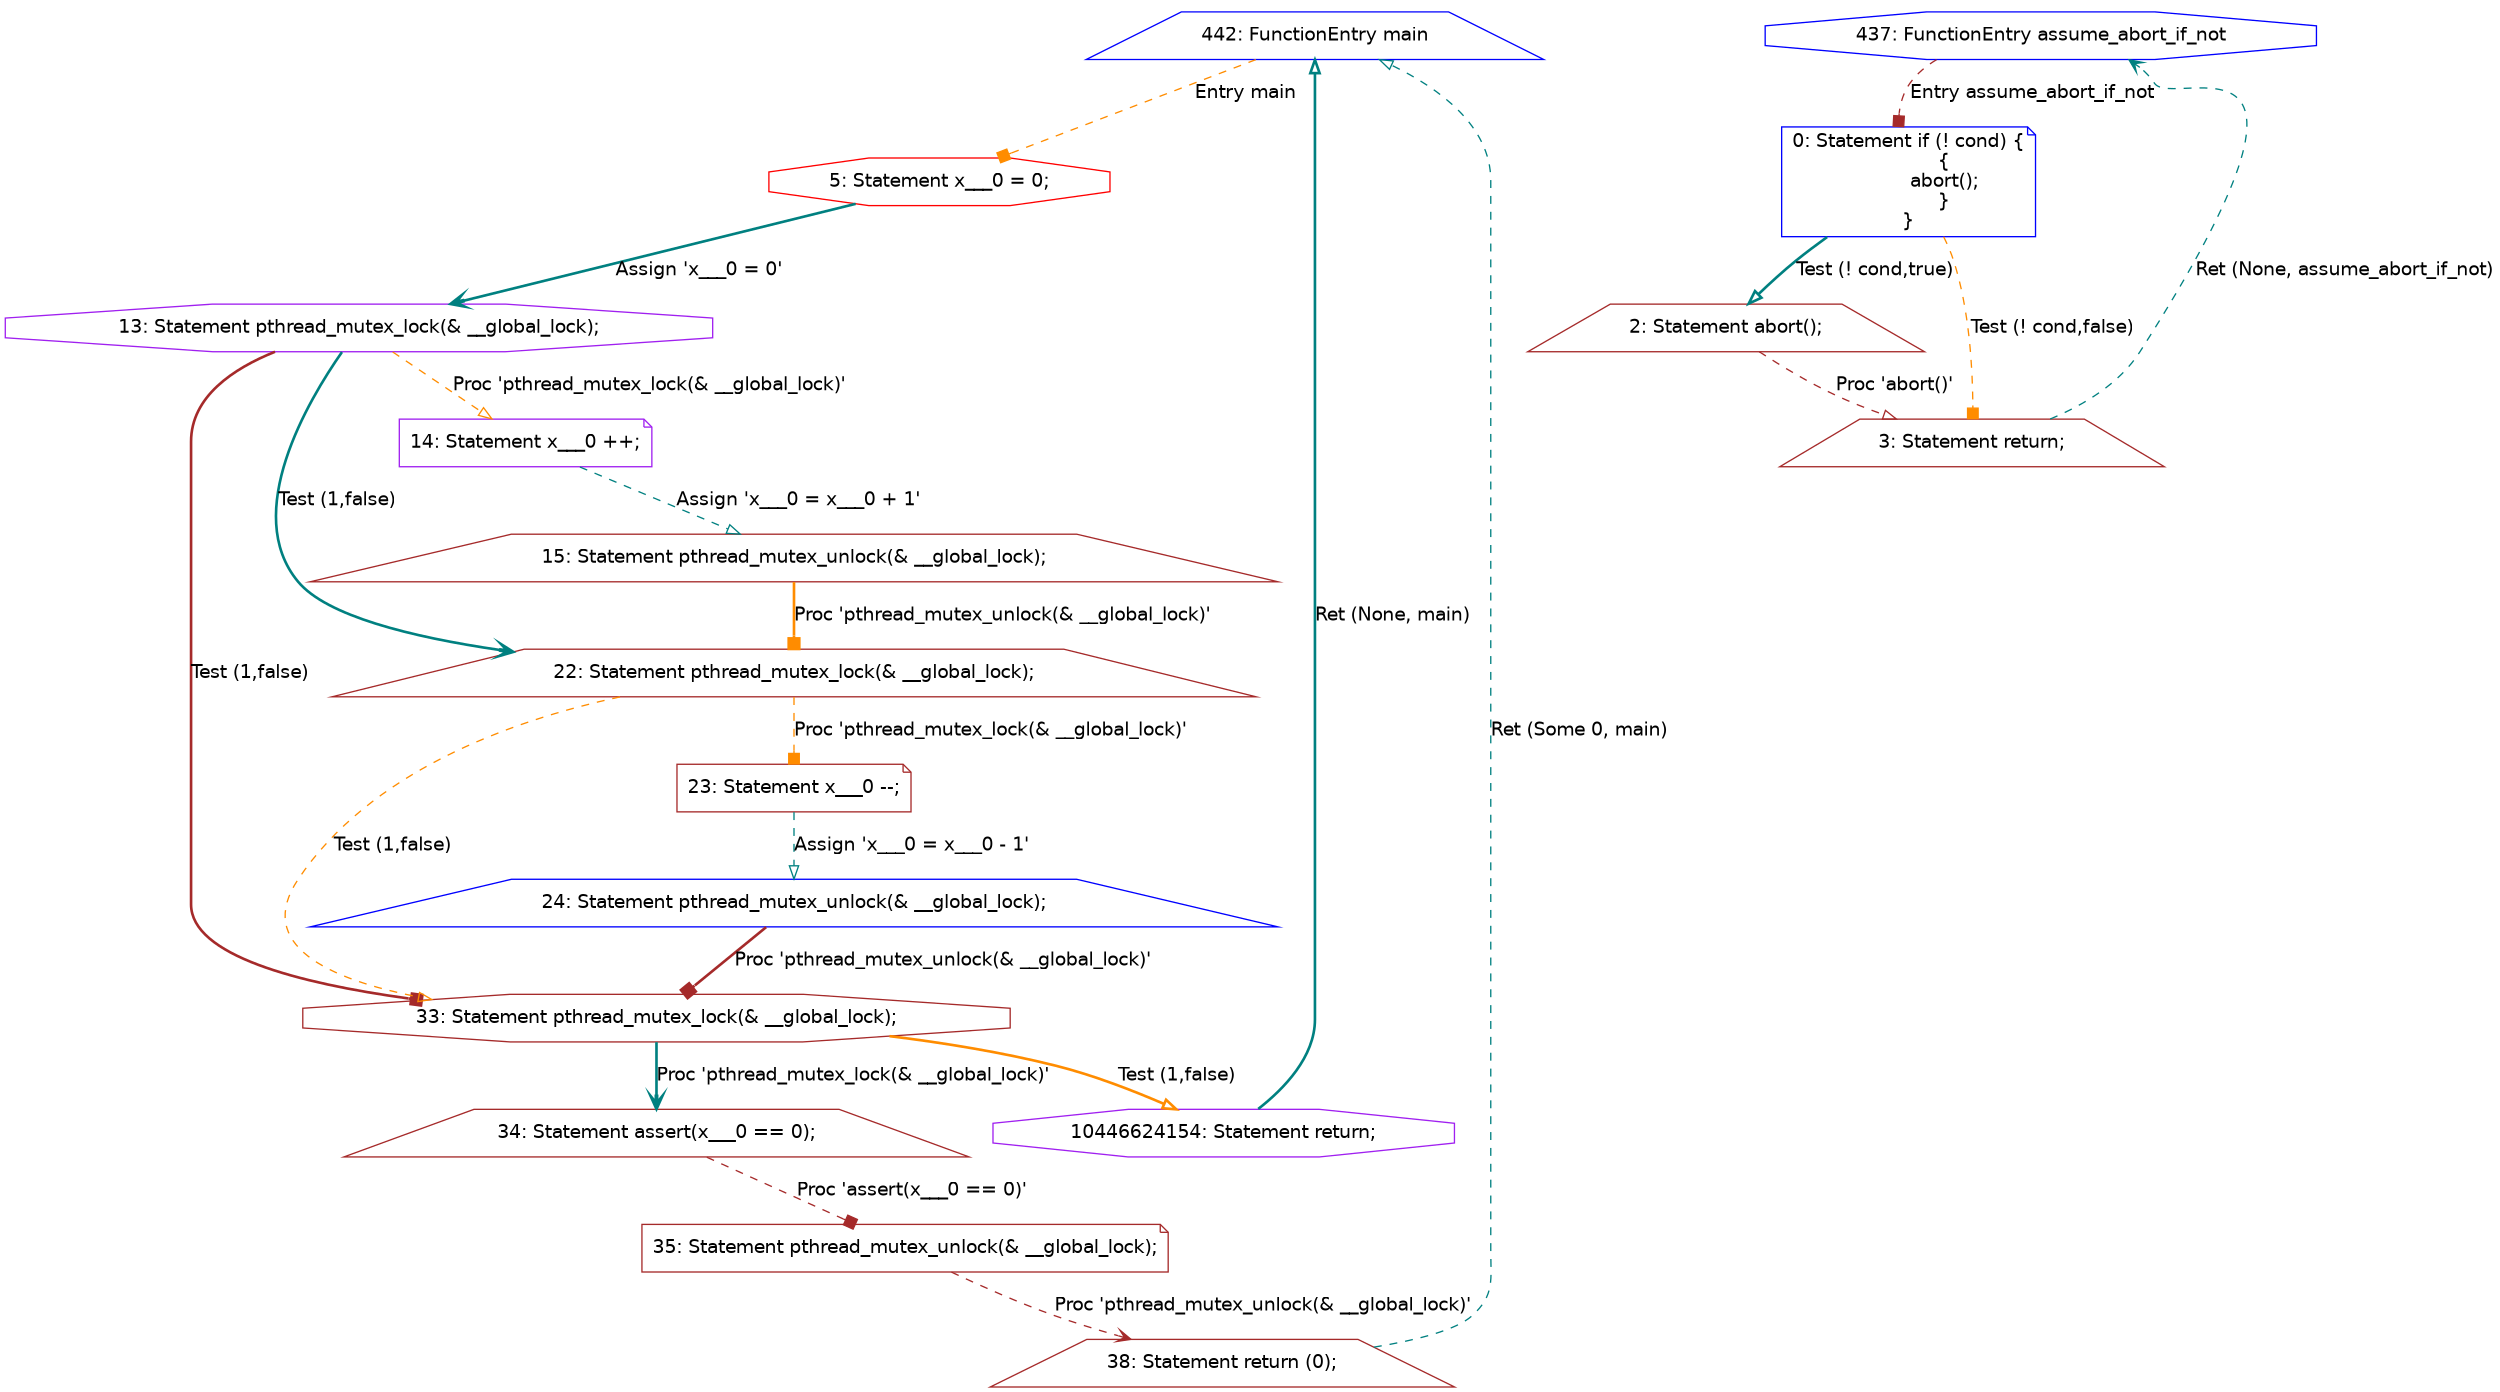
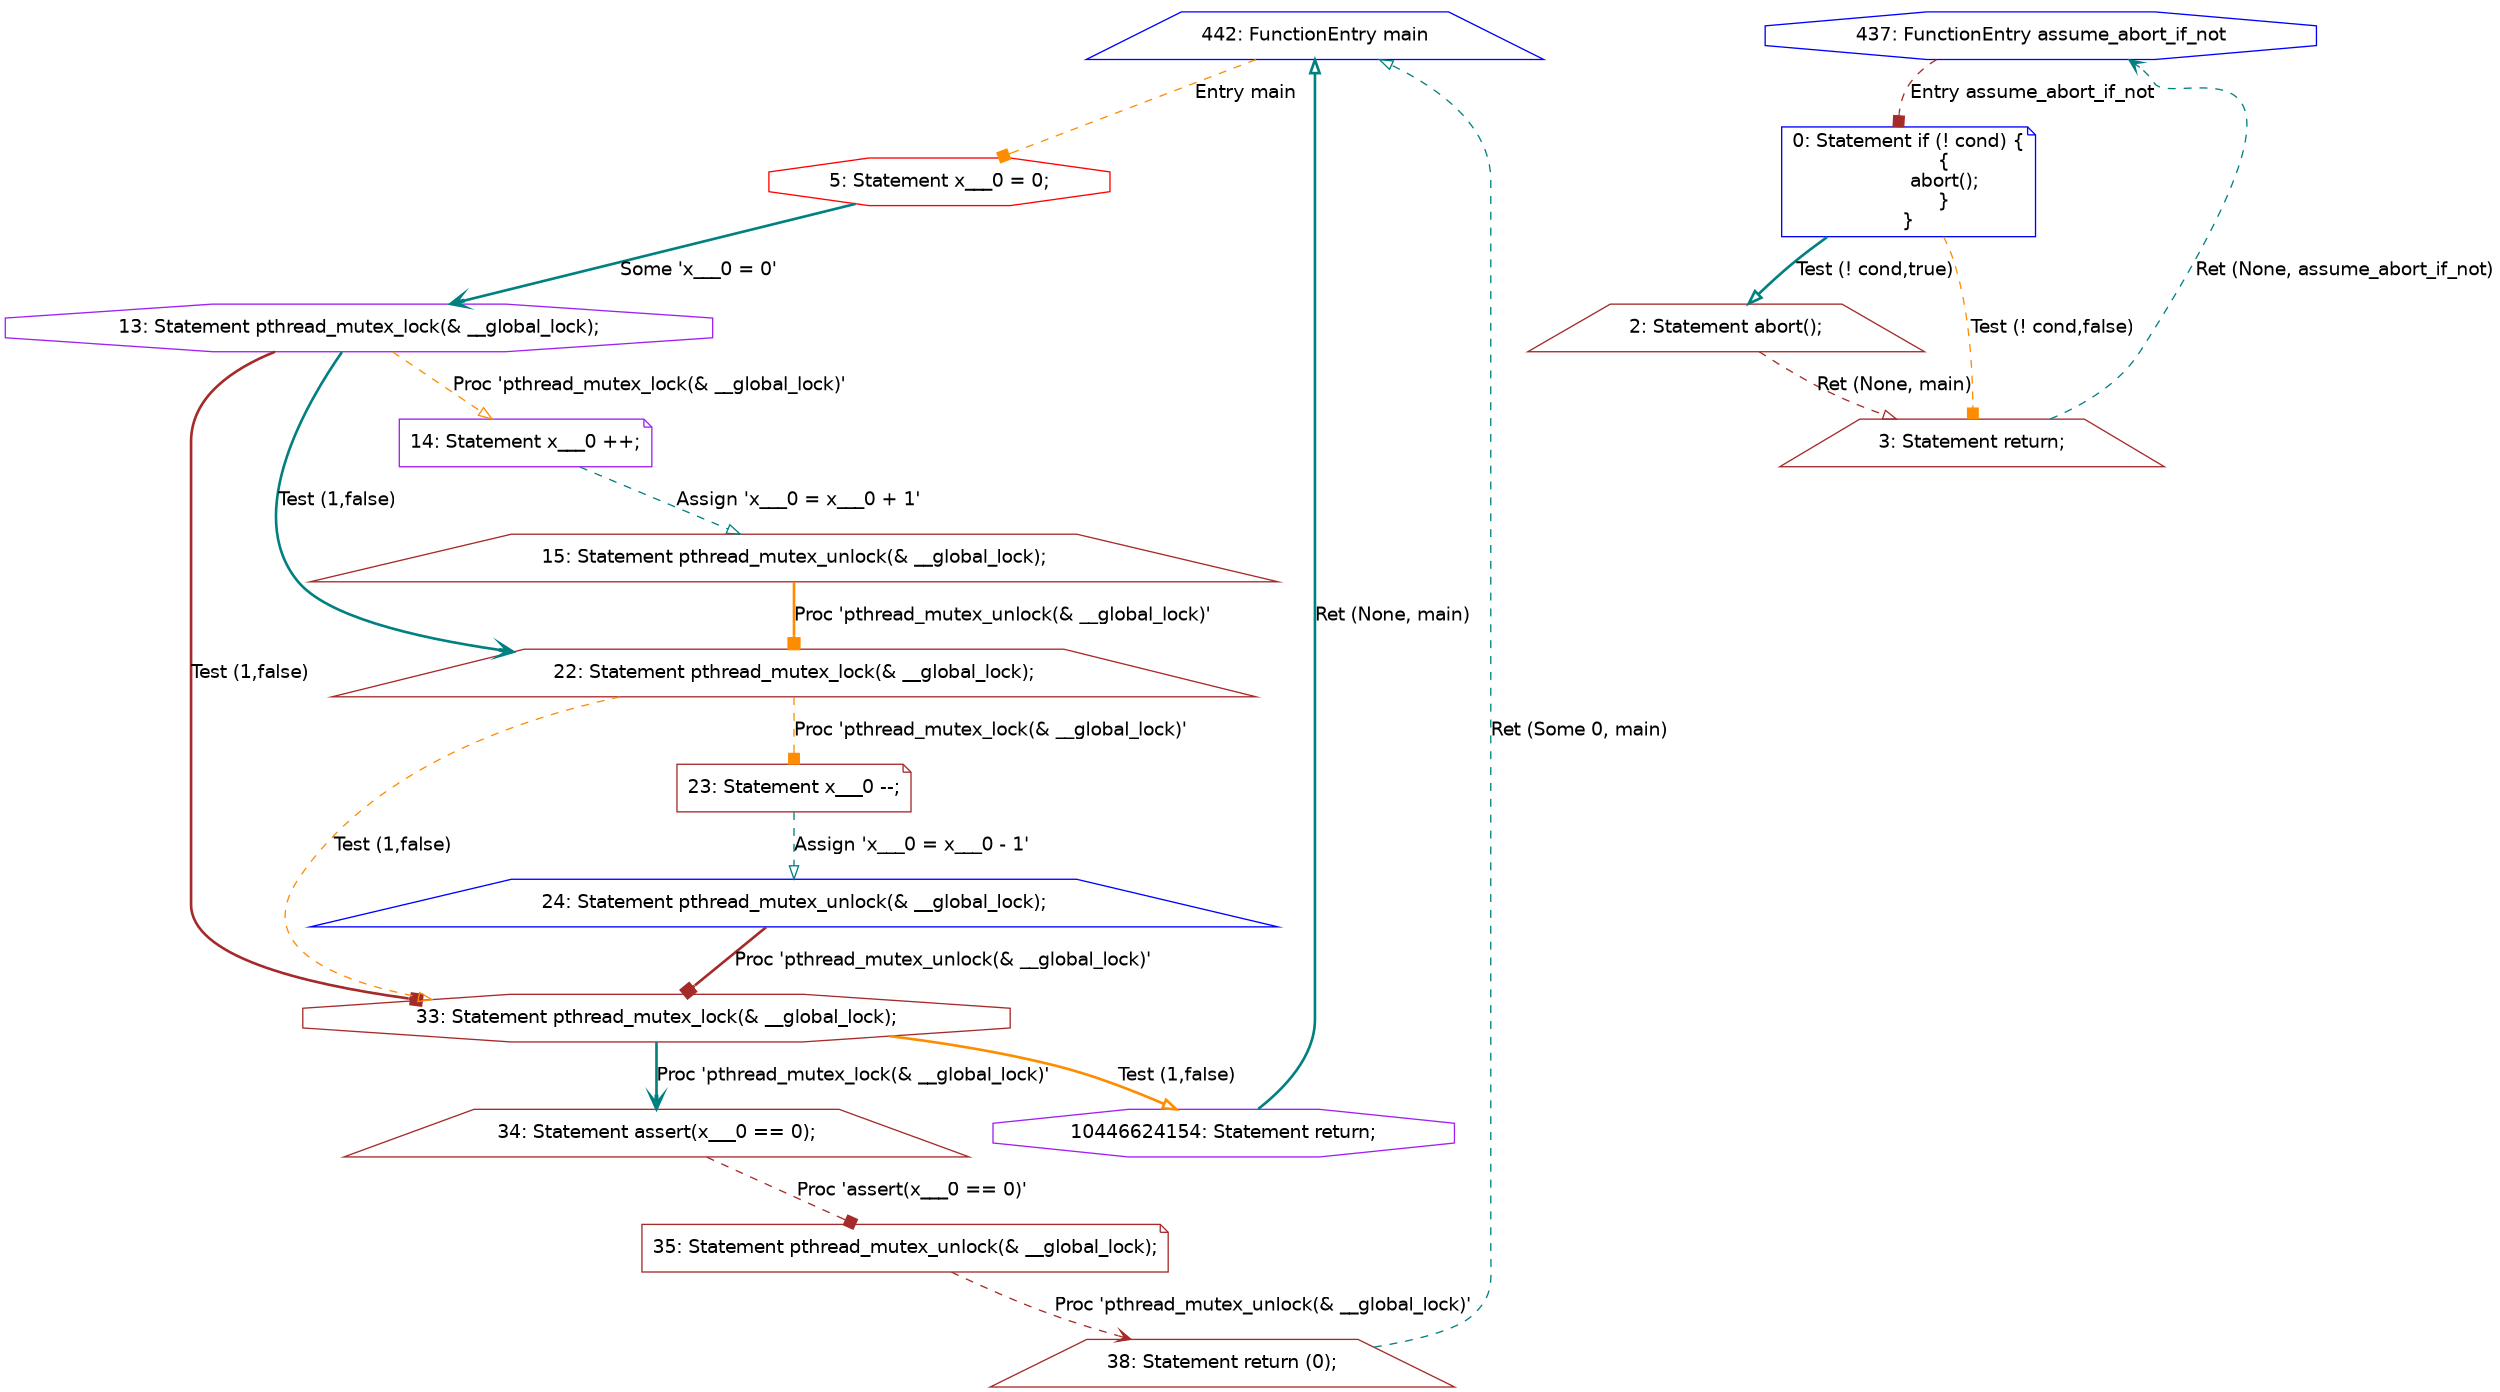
(702, 270) -> (702, 270)
(1895, 385) -> (1895, 385)
